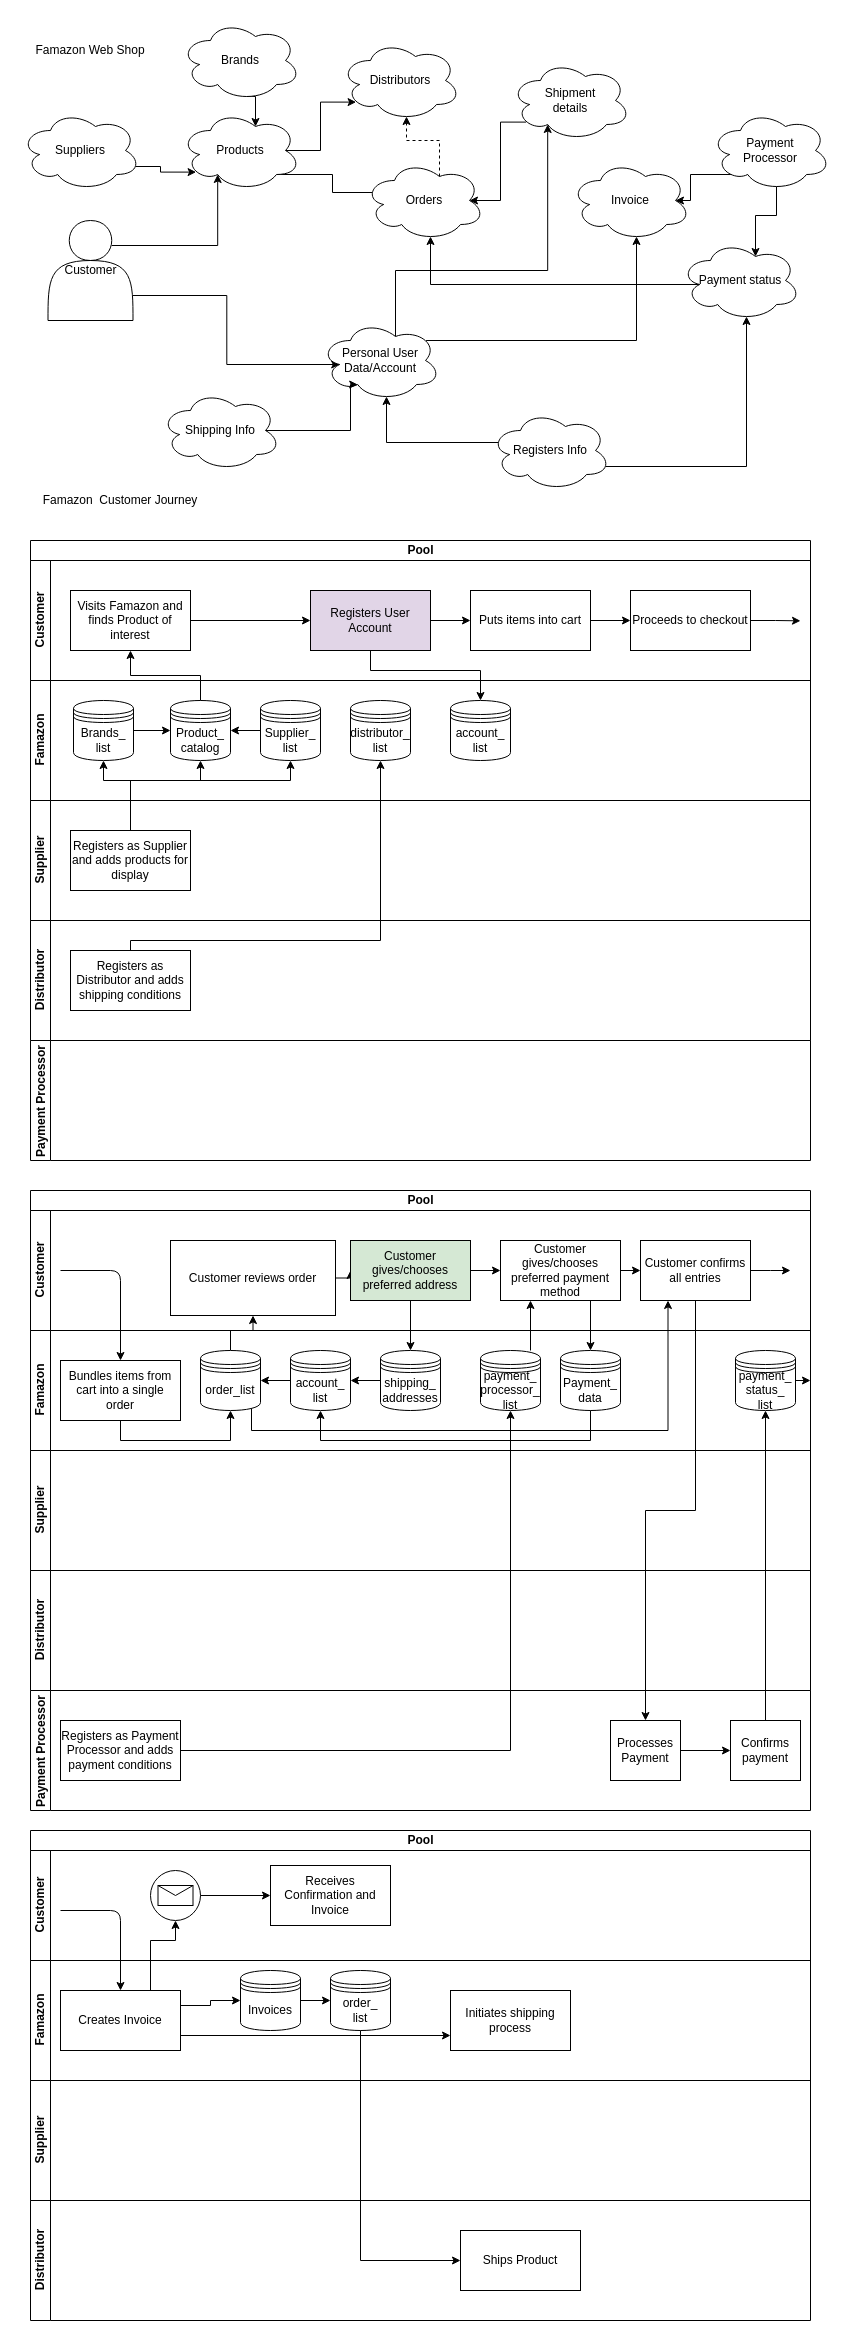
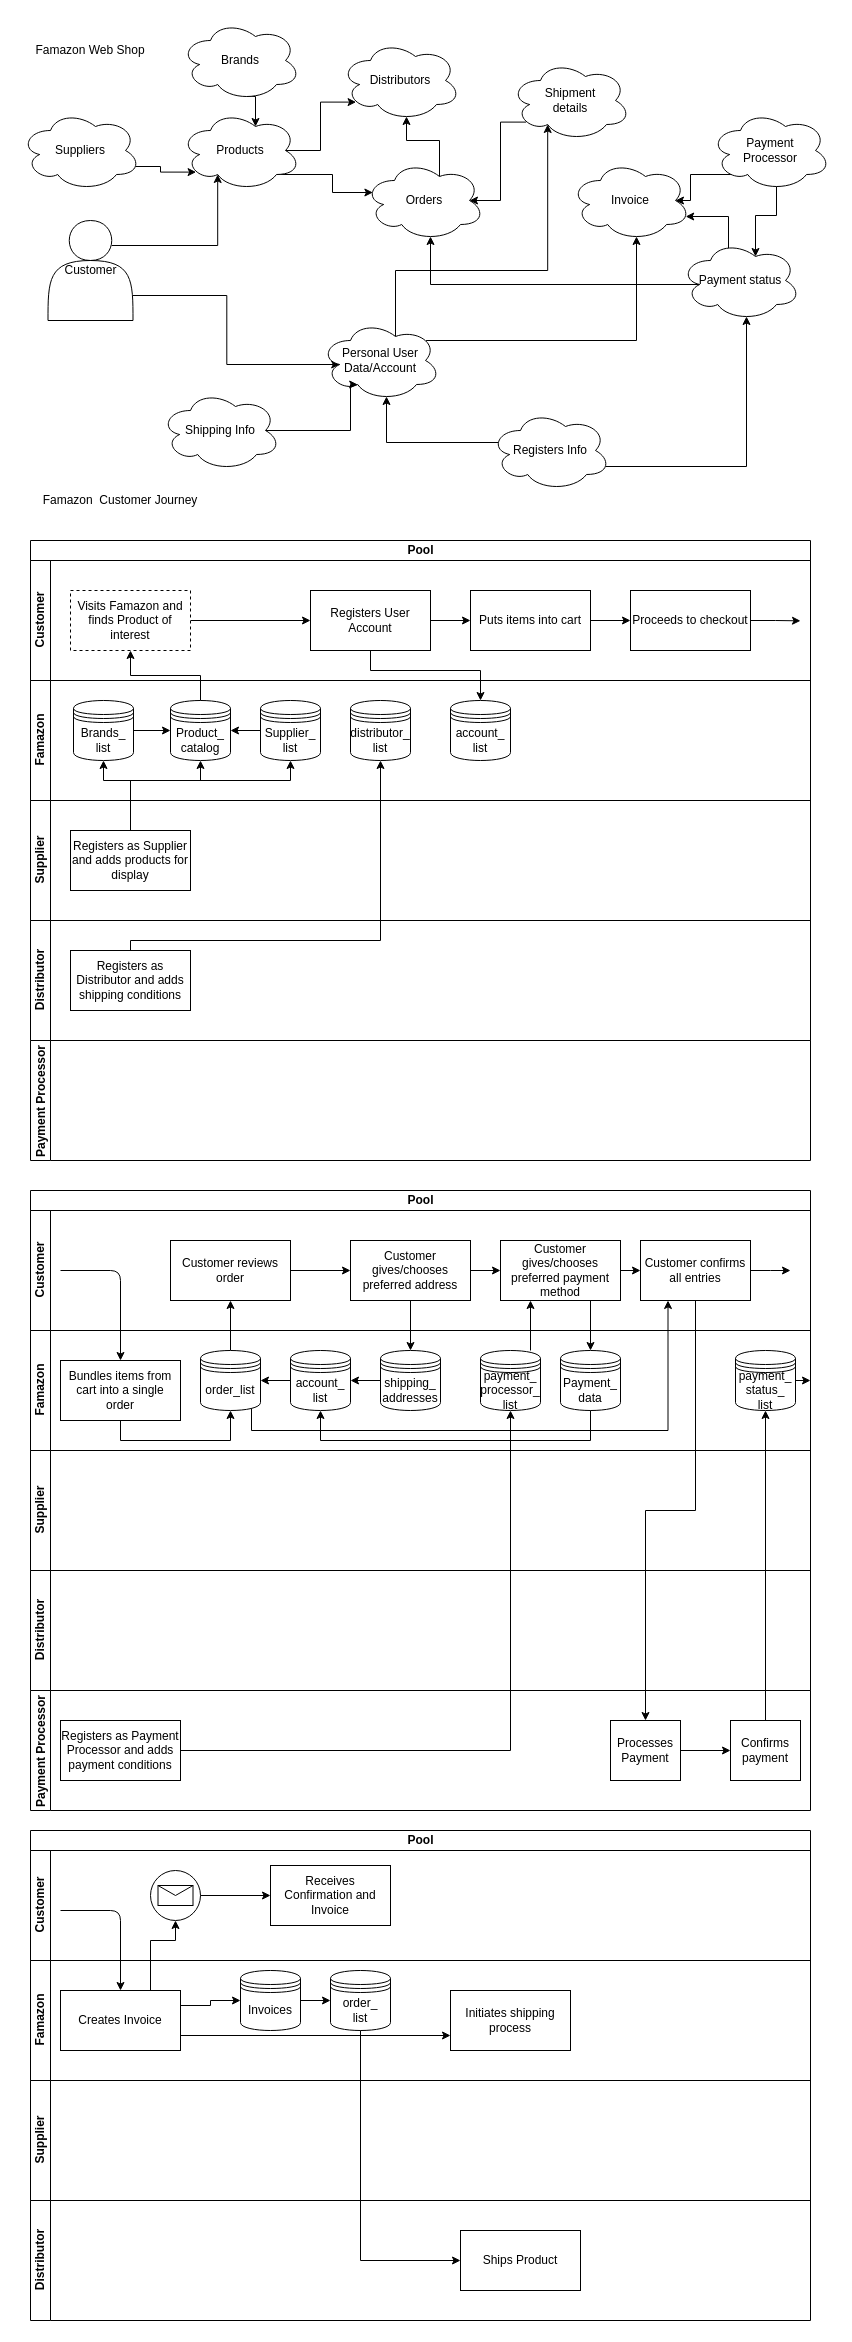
(432, 141) -> (432, 141)
(367, 193) -> (365, 193)
none -> (726, 217)
(131, 621) -> (131, 621)
(371, 621) -> (371, 621)
(411, 1271) -> (411, 1271)
(253, 1278) -> (231, 1271)
